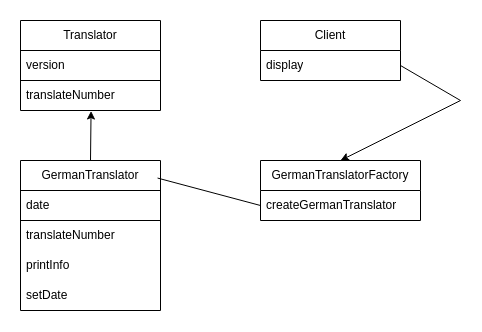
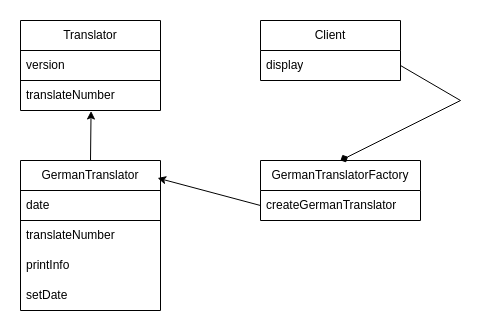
(348, 157) -> (348, 157)
(162, 179) -> (165, 180)
